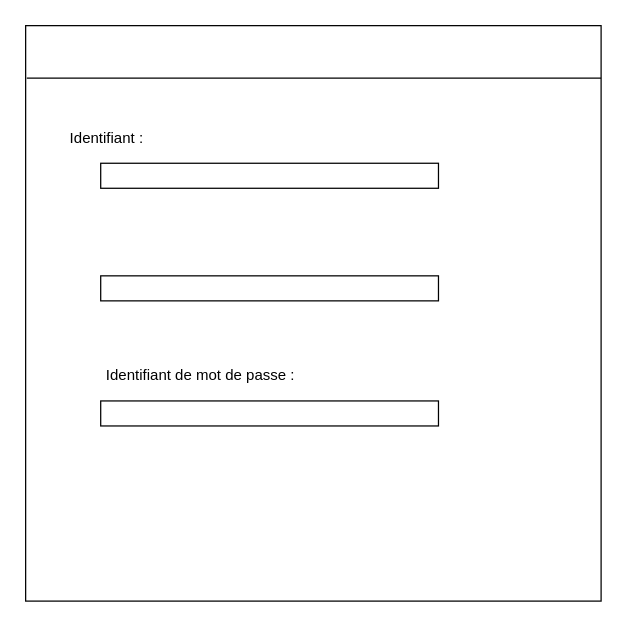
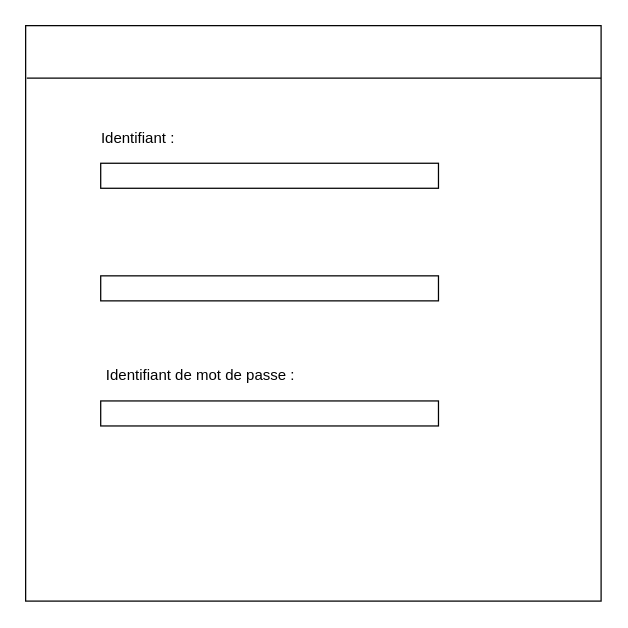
(107, 138) -> (138, 138)
